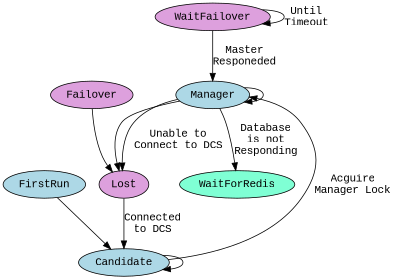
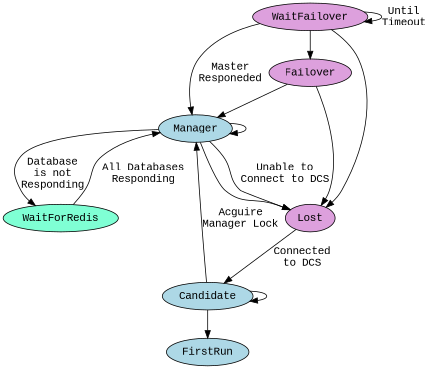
none -> (310, 41)
none -> (256, 99)
none -> (366, 114)
none -> (101, 157)
(81, 221) -> (208, 320)
